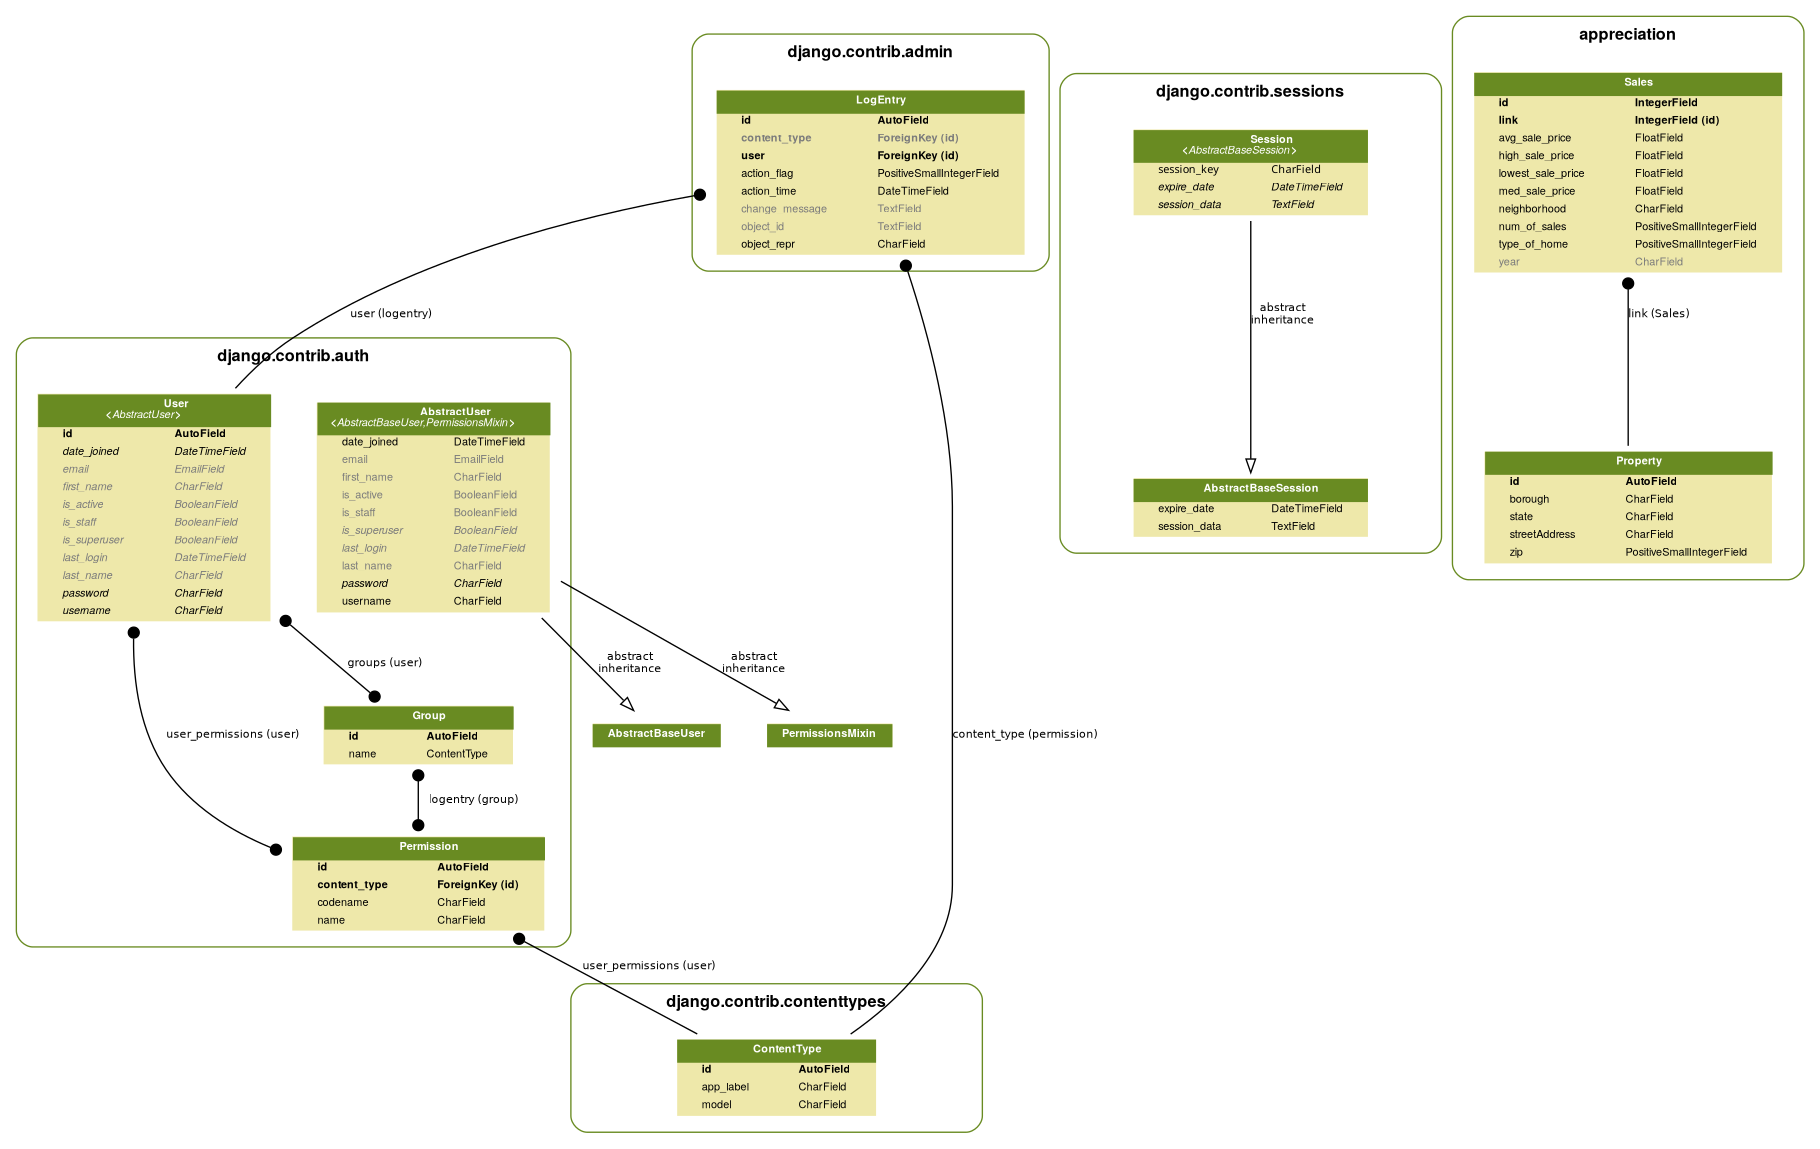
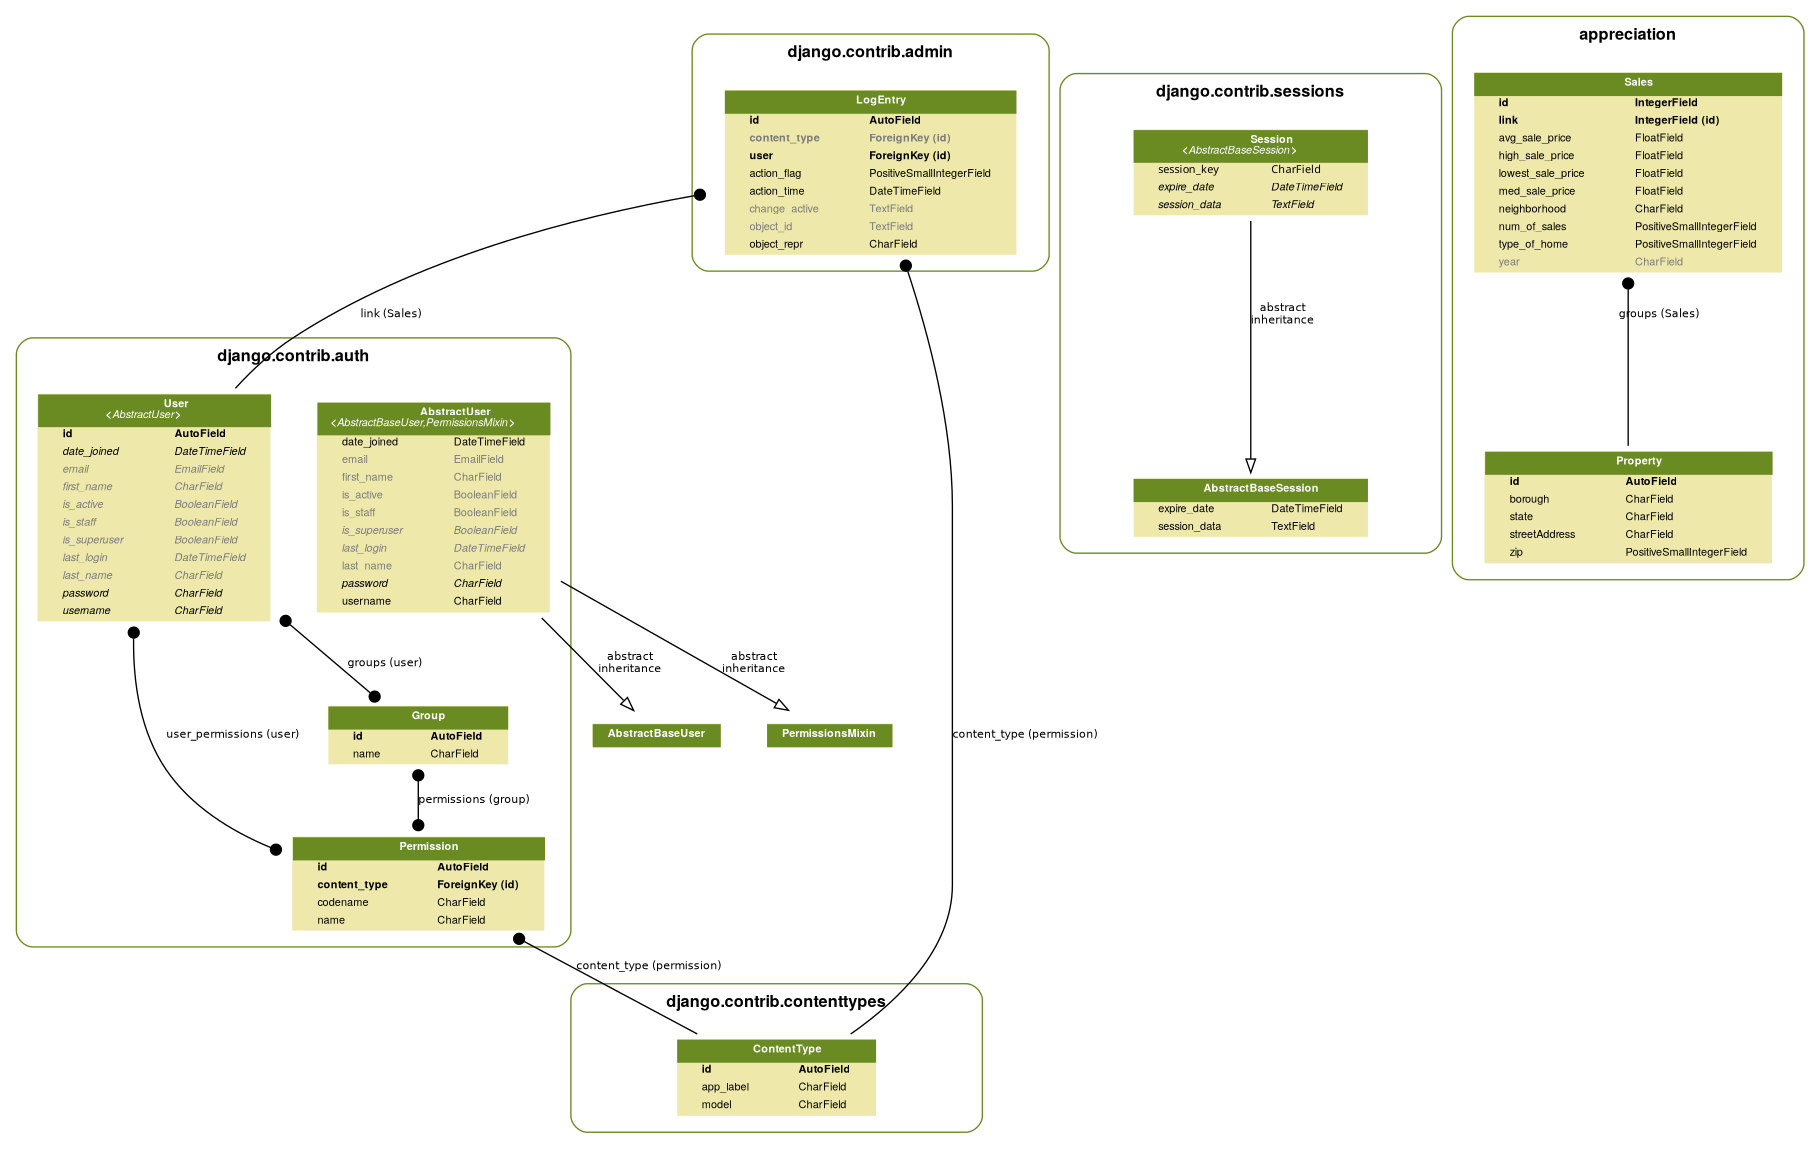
(785, 209) -> (785, 209)
(392, 315) -> (392, 315)
(1660, 315) -> (1660, 315)
(458, 754) -> (455, 754)
(474, 800) -> (474, 800)
(649, 967) -> (649, 967)
